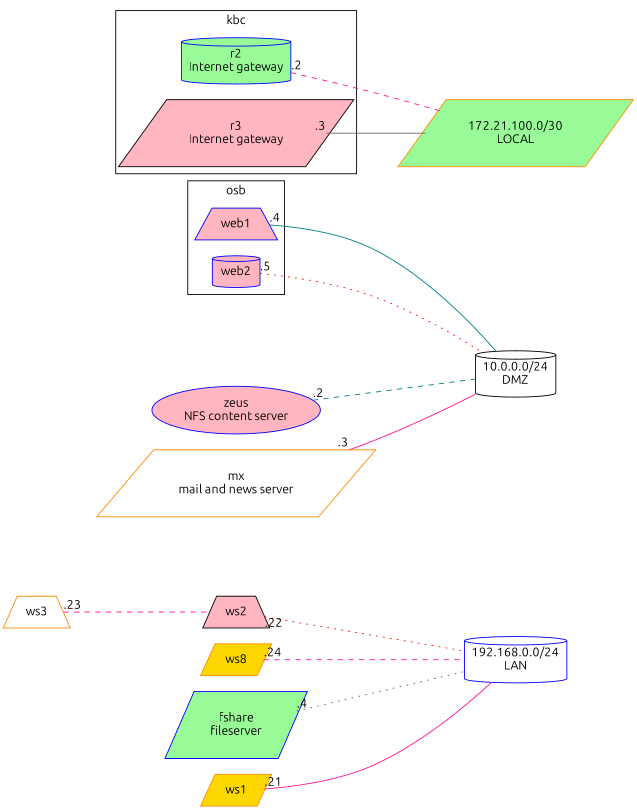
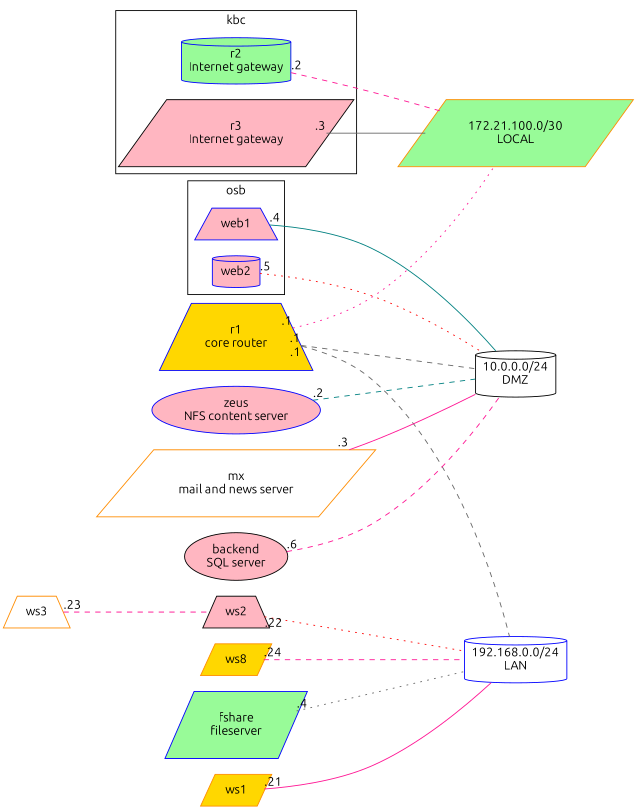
none -> (236, 337)
none -> (236, 557)
